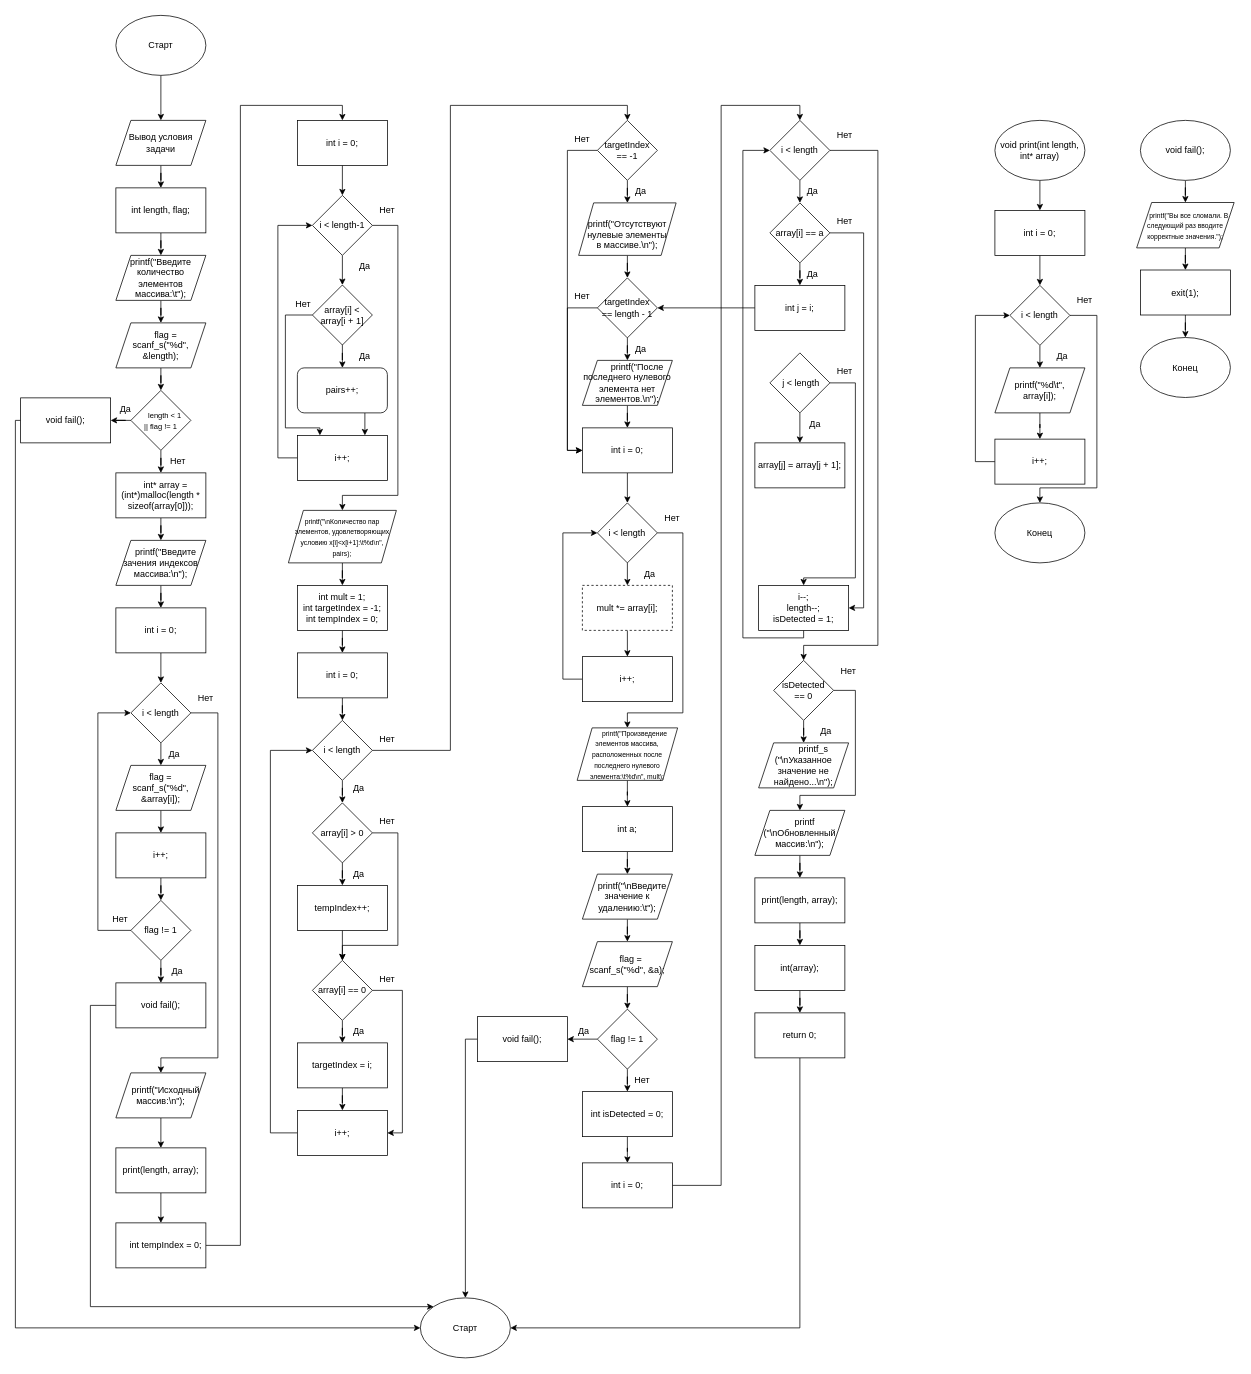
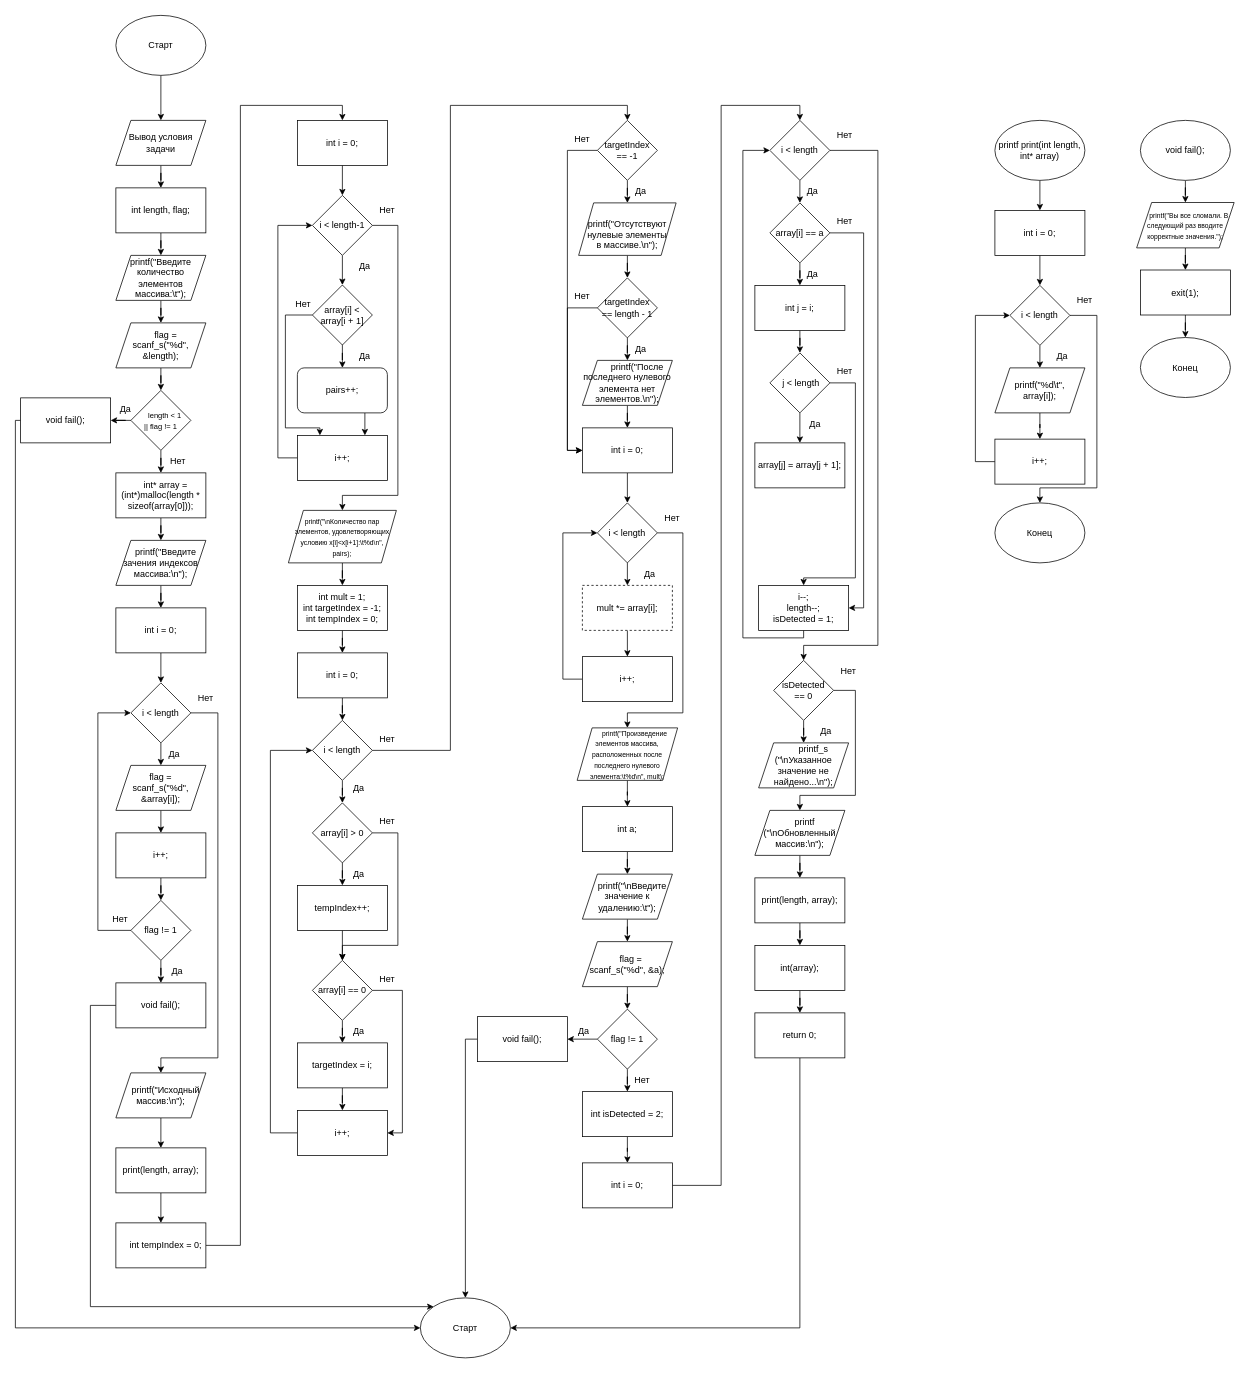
(1040, 150) -> (1040, 150)
(664, 308) -> (800, 342)
(627, 1114) -> (627, 1114)
